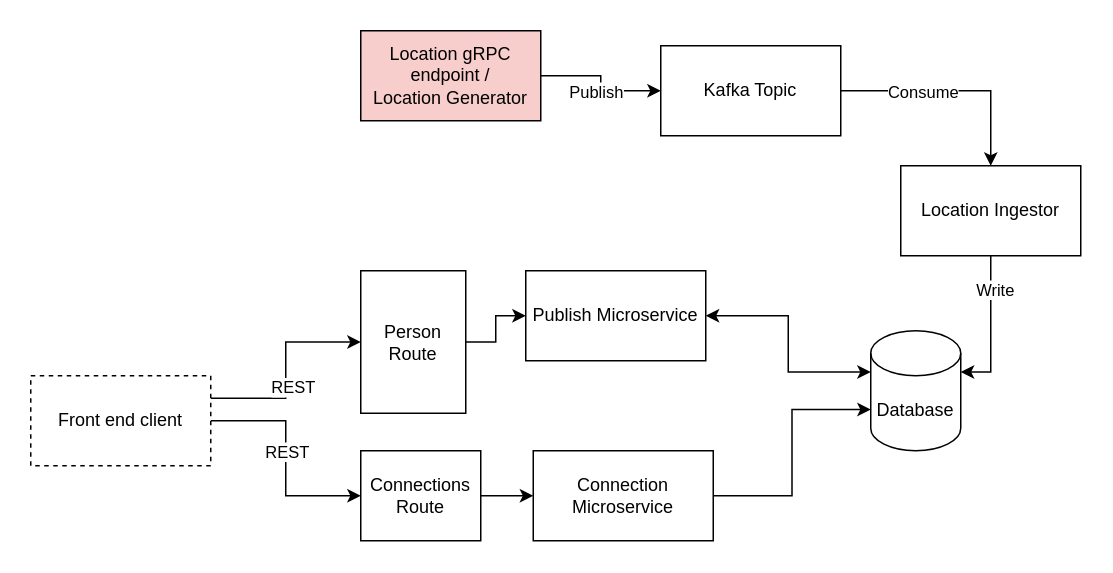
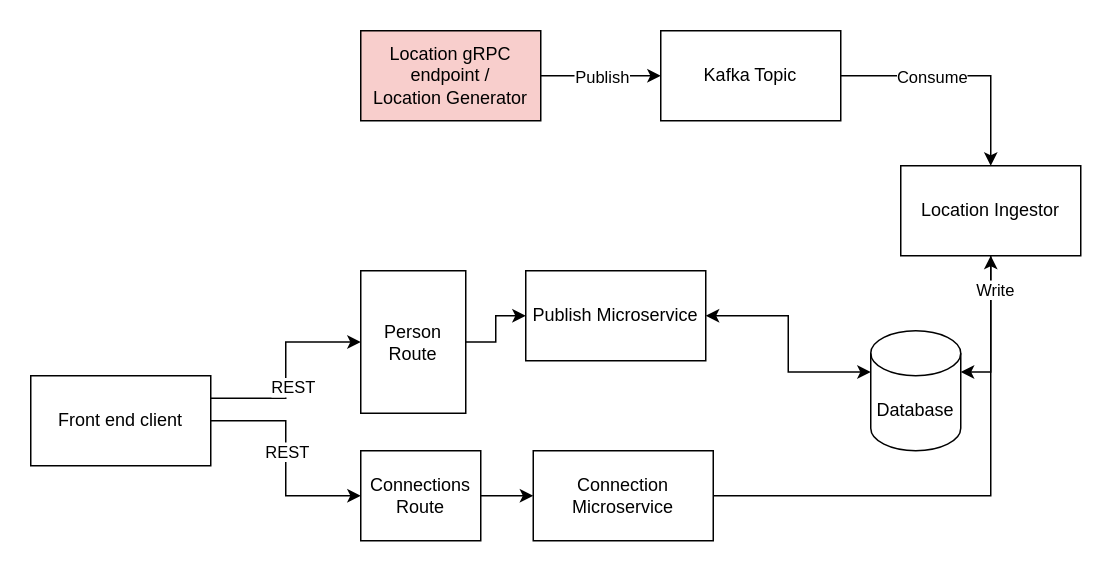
(751, 91) -> (751, 76)
(792, 420) -> (952, 496)
(121, 421) -> (121, 421)
